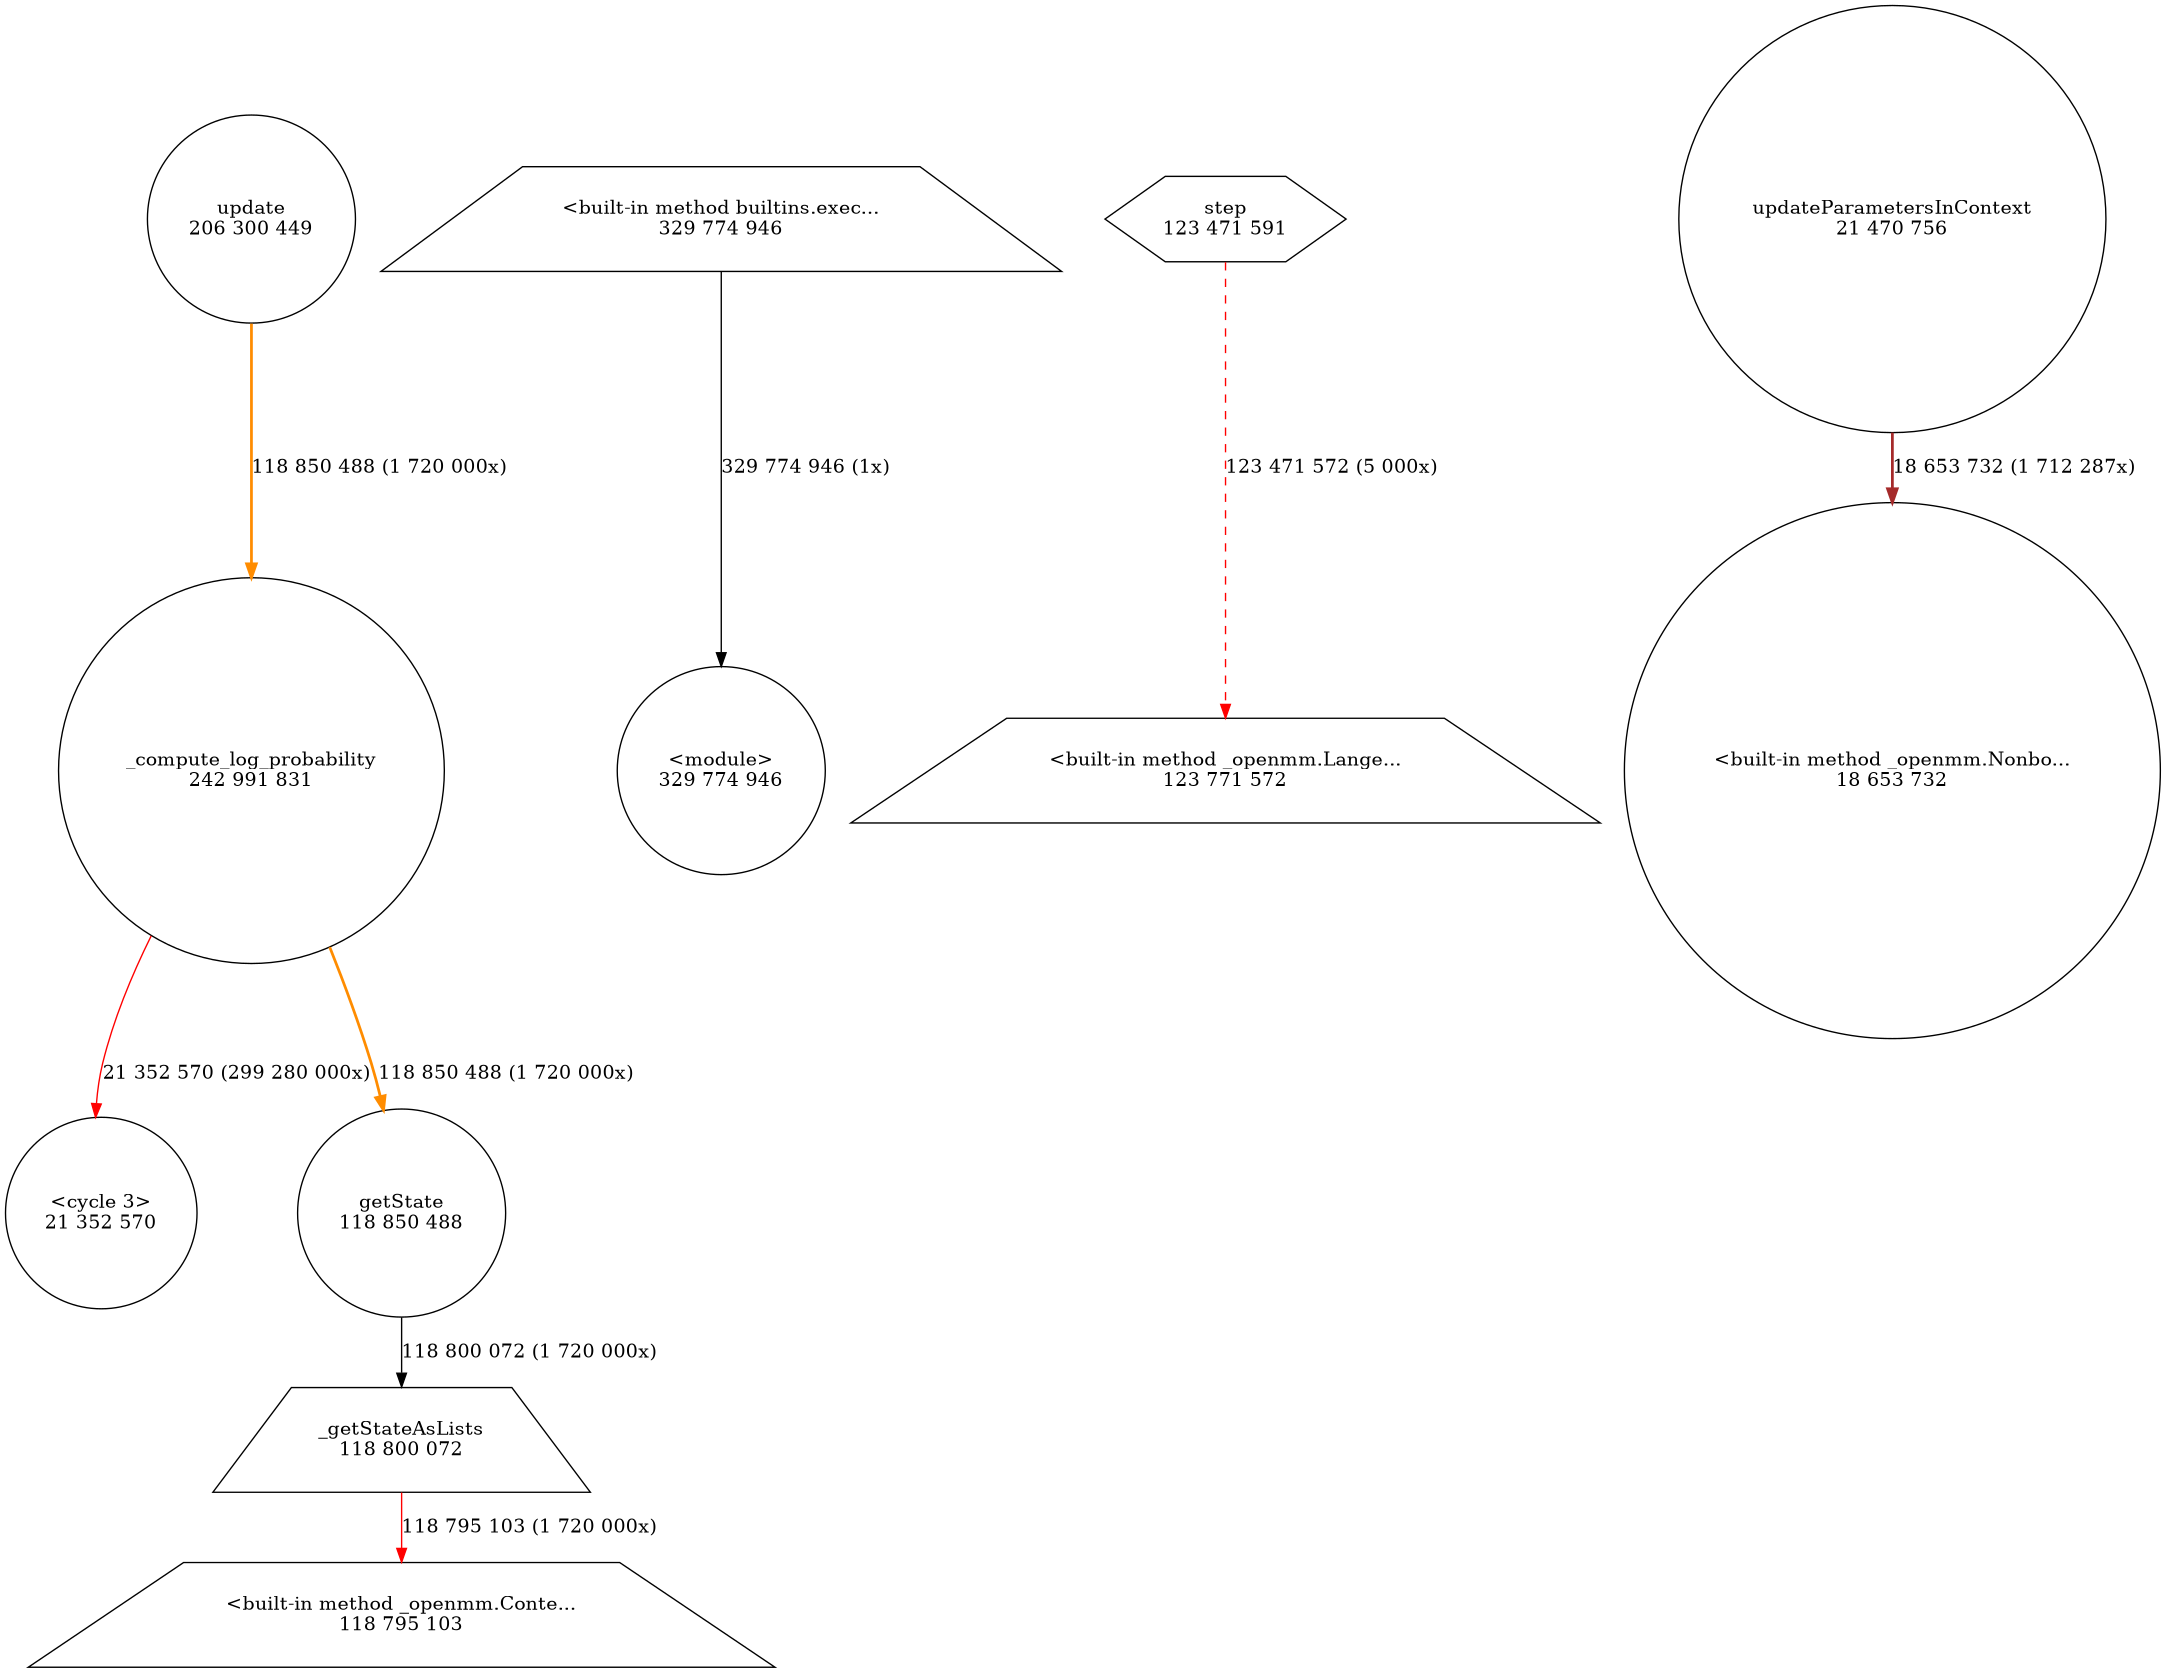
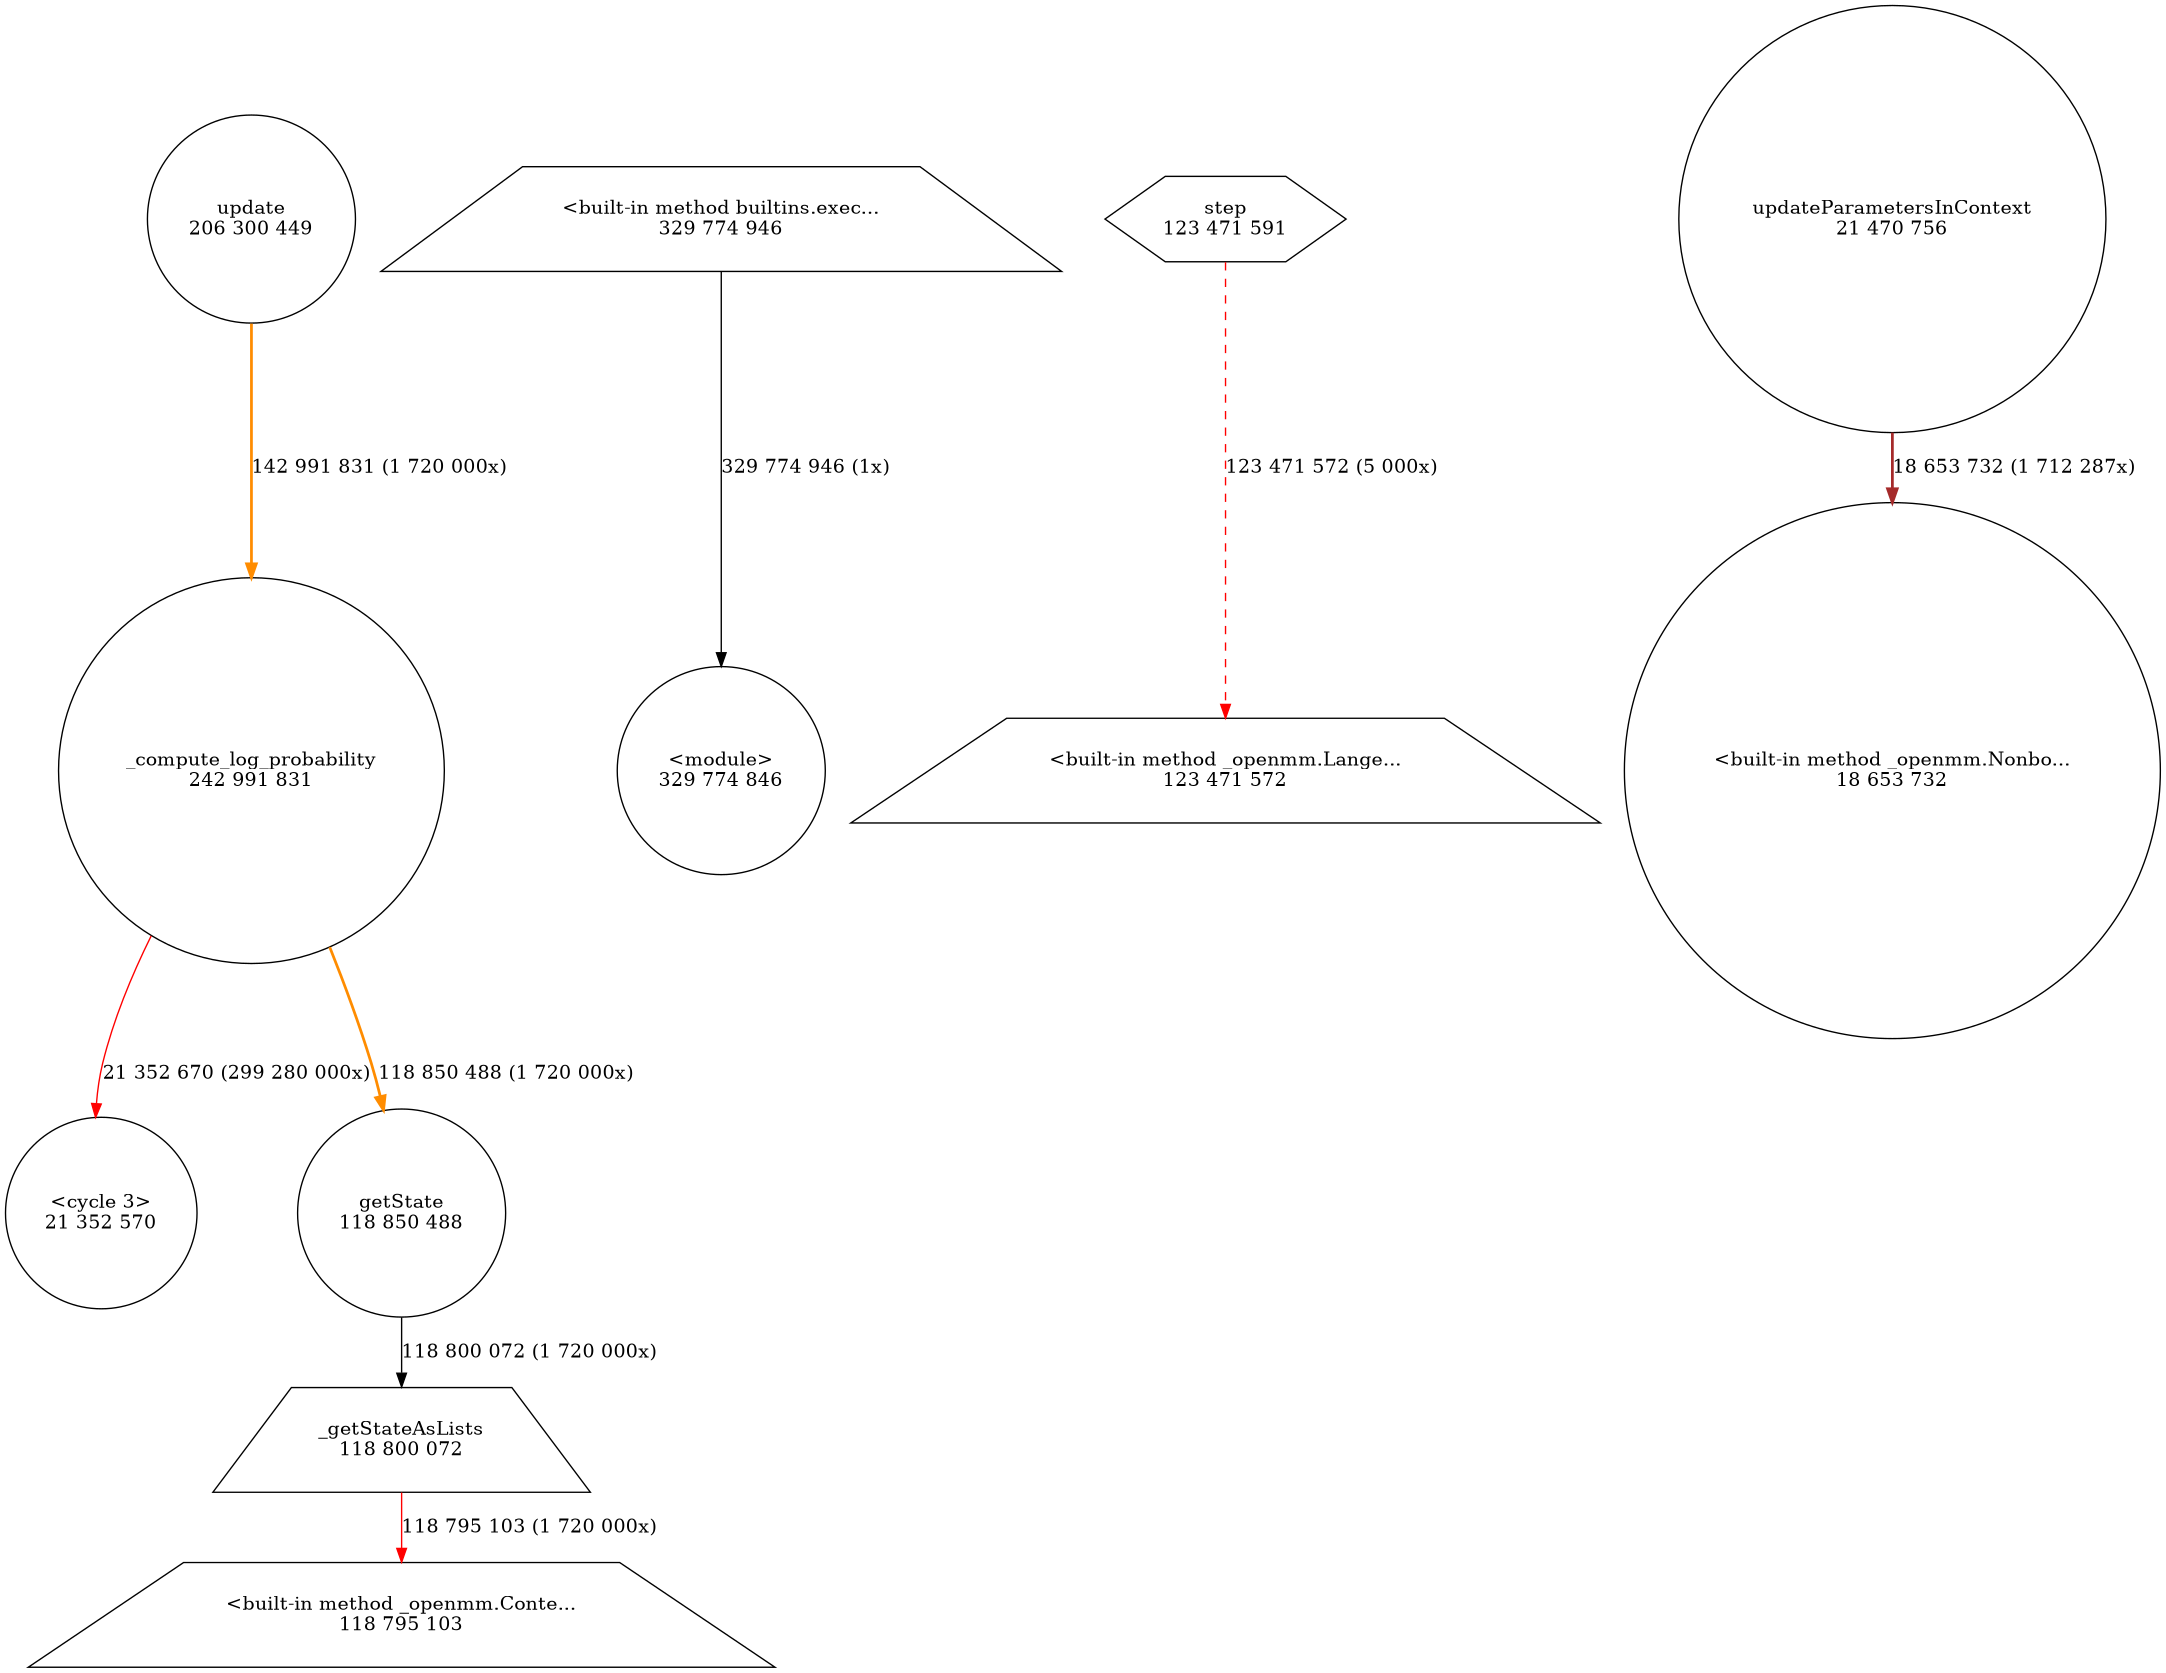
(380, 468) -> (380, 468)
(721, 771) -> (721, 771)
(1226, 771) -> (1226, 771)
(237, 1074) -> (237, 1074)
